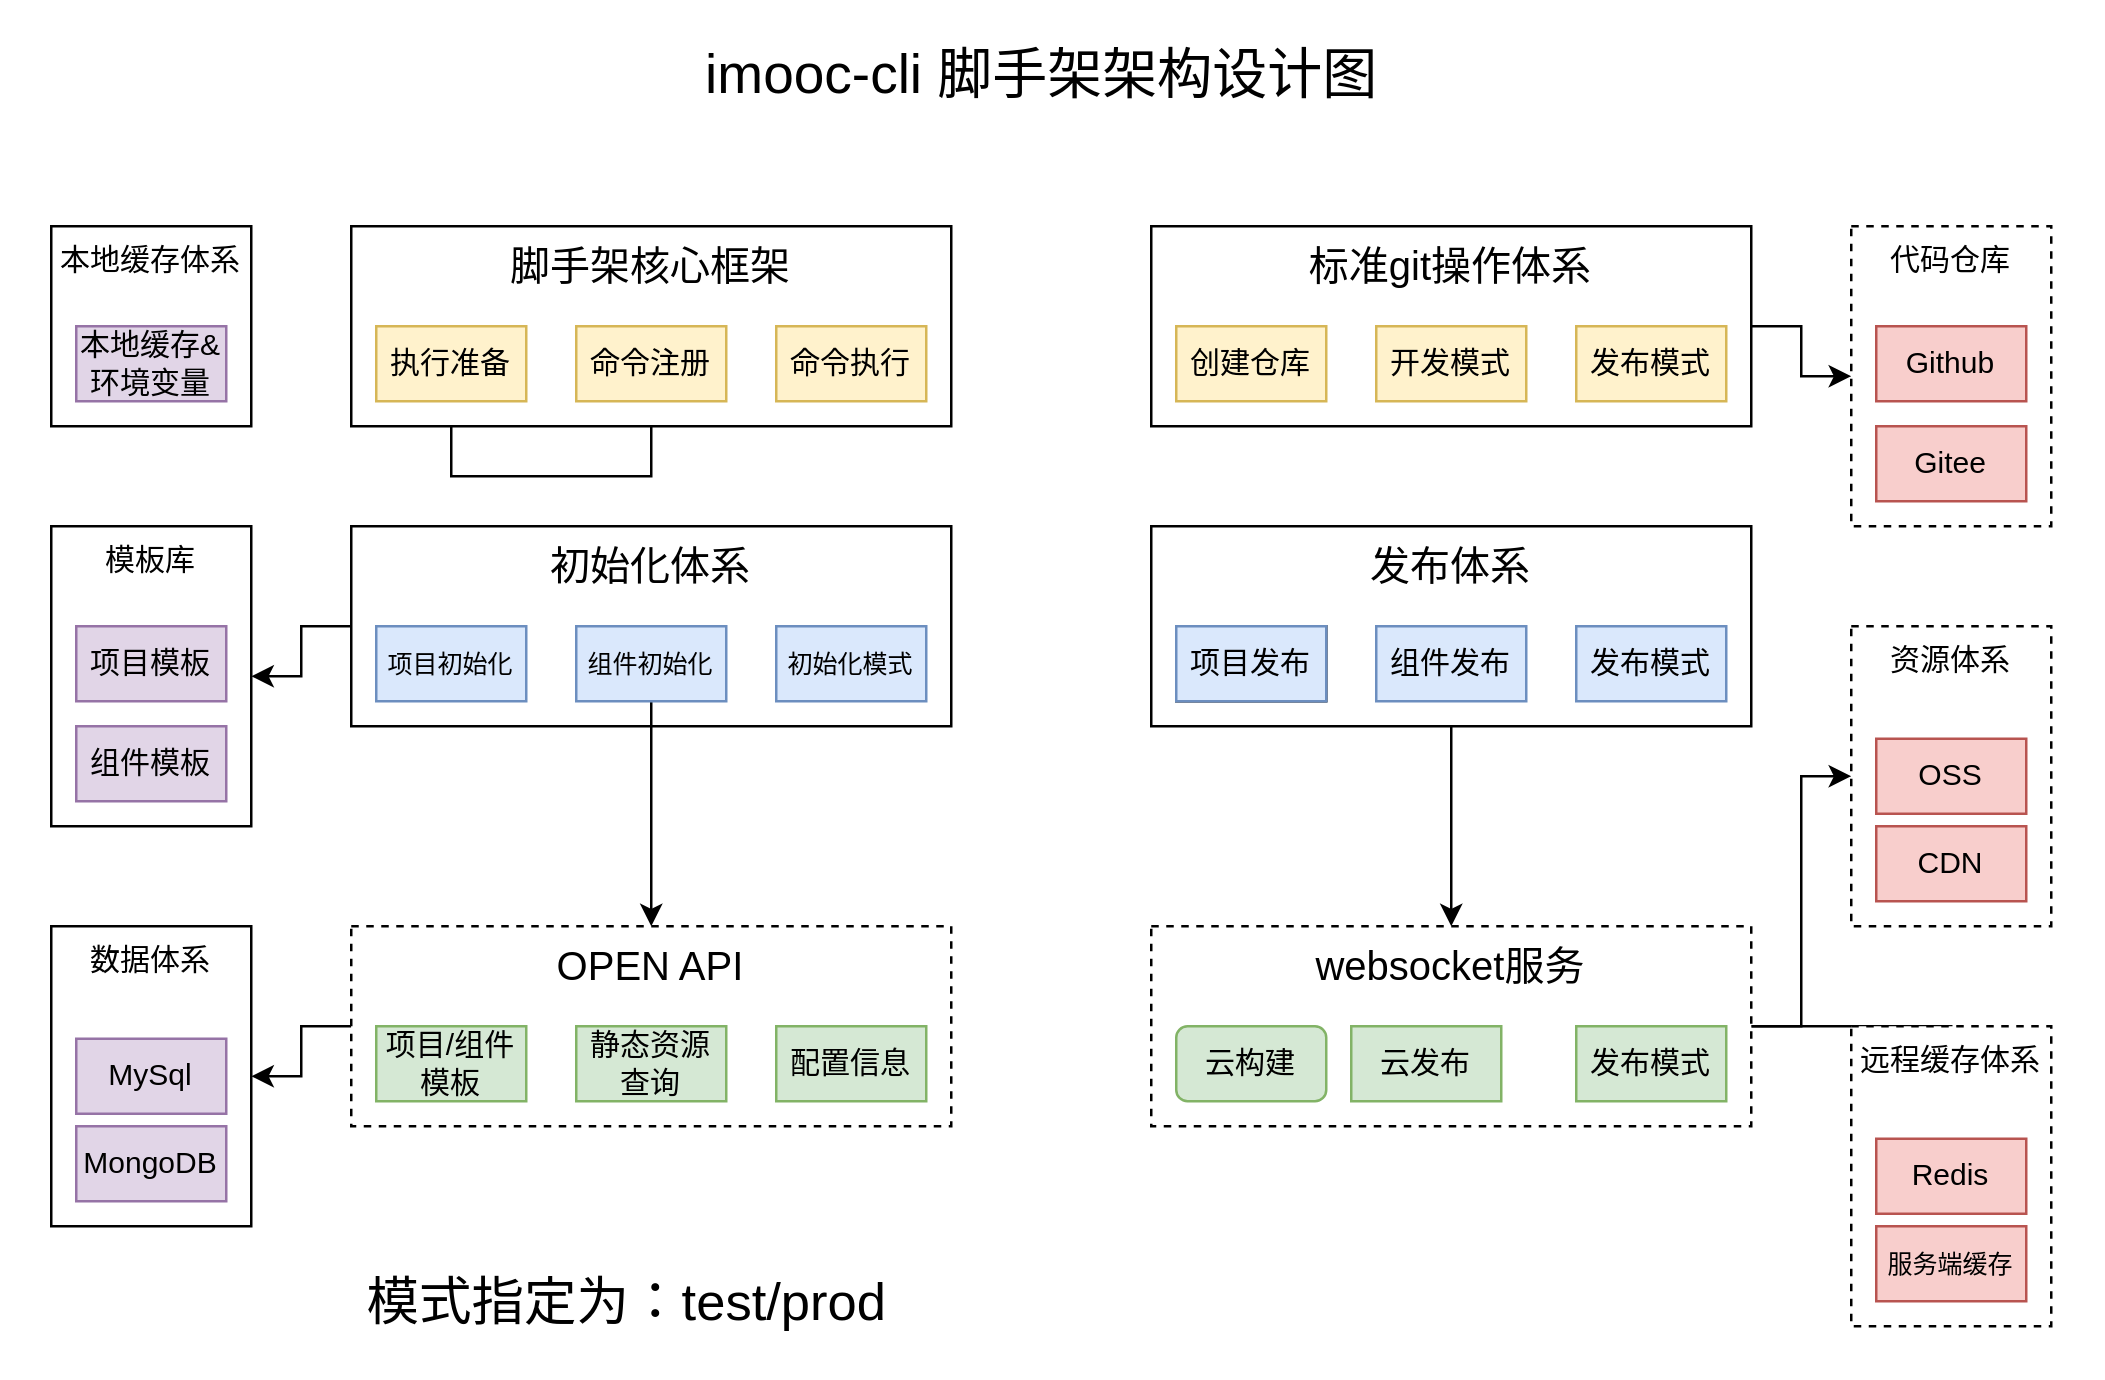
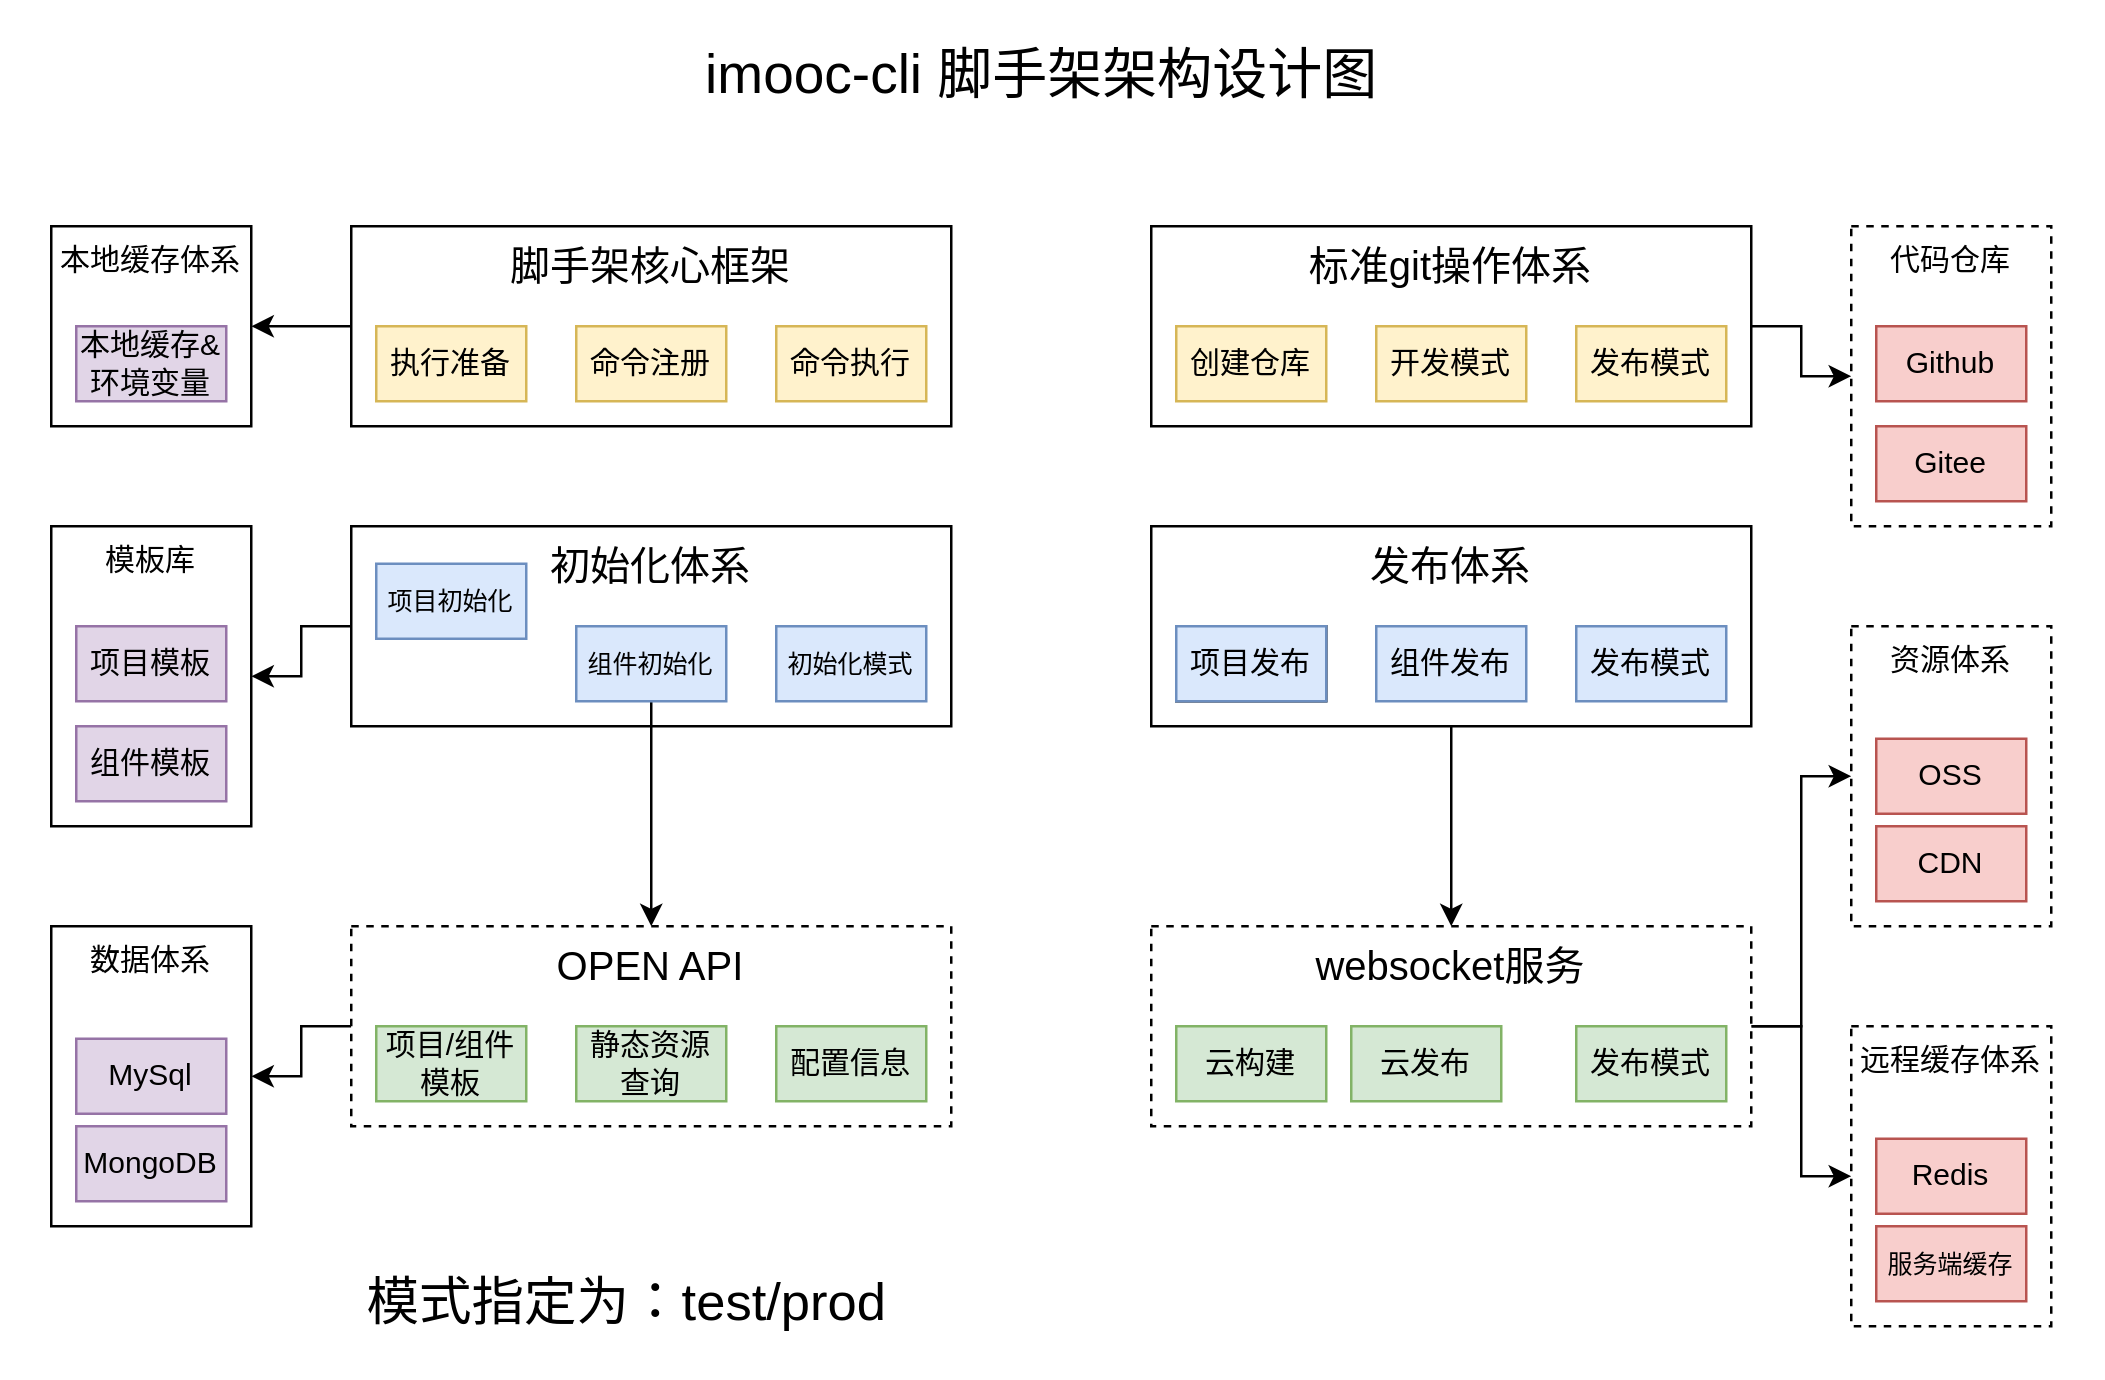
(551, 476) -> (309, 326)
(451, 664) -> (451, 601)
(1878, 1026) -> (1801, 1120)
(1251, 1064) -> (1251, 1064)
